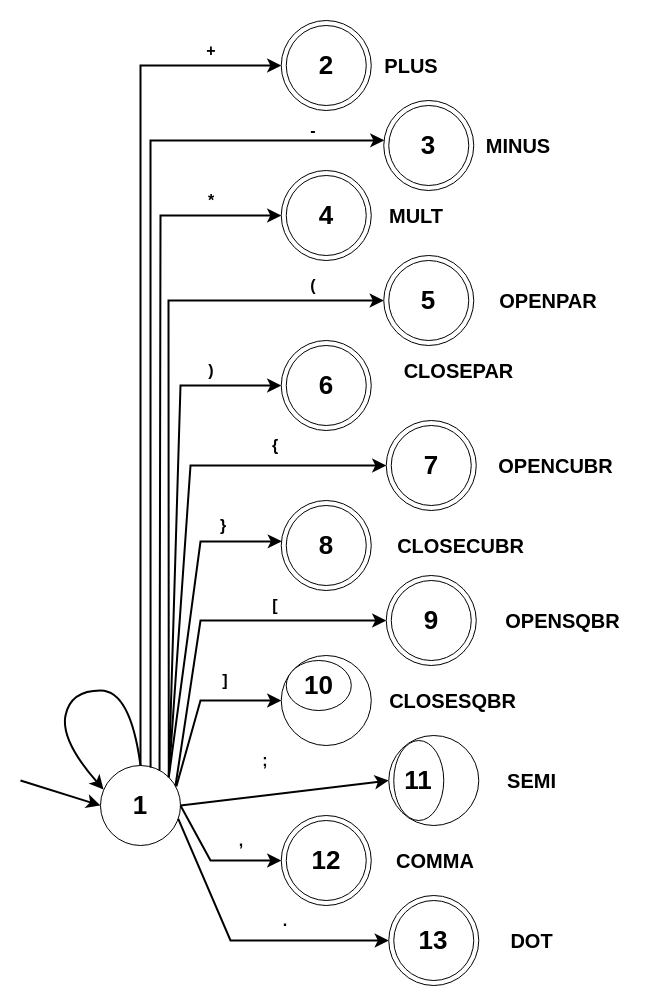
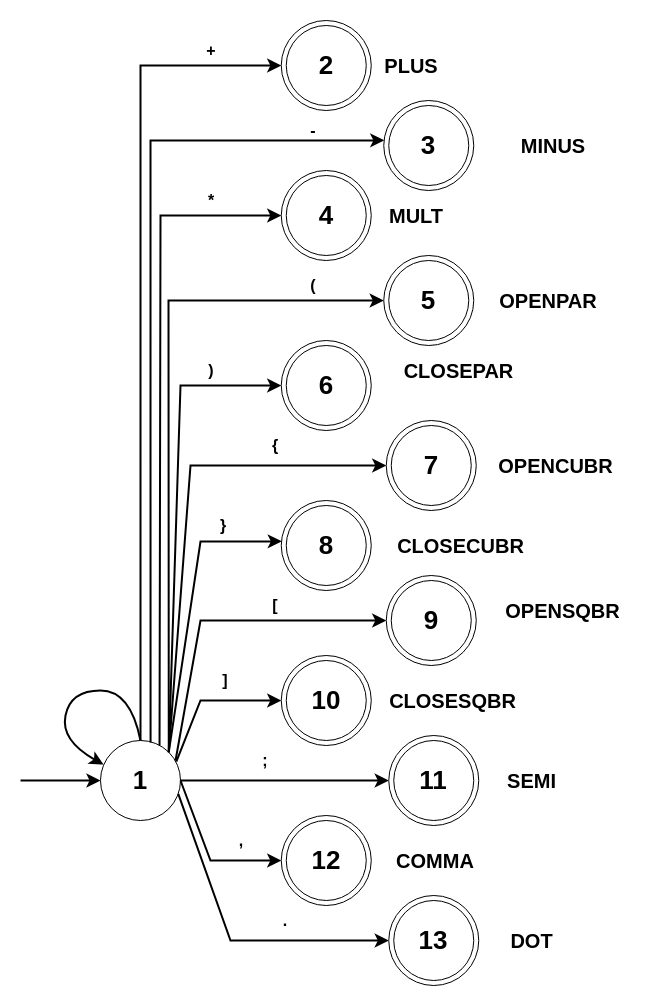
(519, 146) -> (554, 146)
(563, 621) -> (563, 611)
(319, 686) -> (326, 701)
(419, 781) -> (434, 781)
(141, 806) -> (141, 781)
